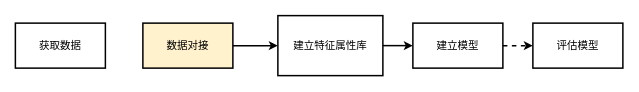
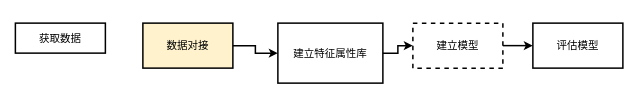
(60, 45) -> (60, 38)
(330, 45) -> (330, 53)
(458, 45) -> (458, 45)
(512, 45) -> (512, 45)
